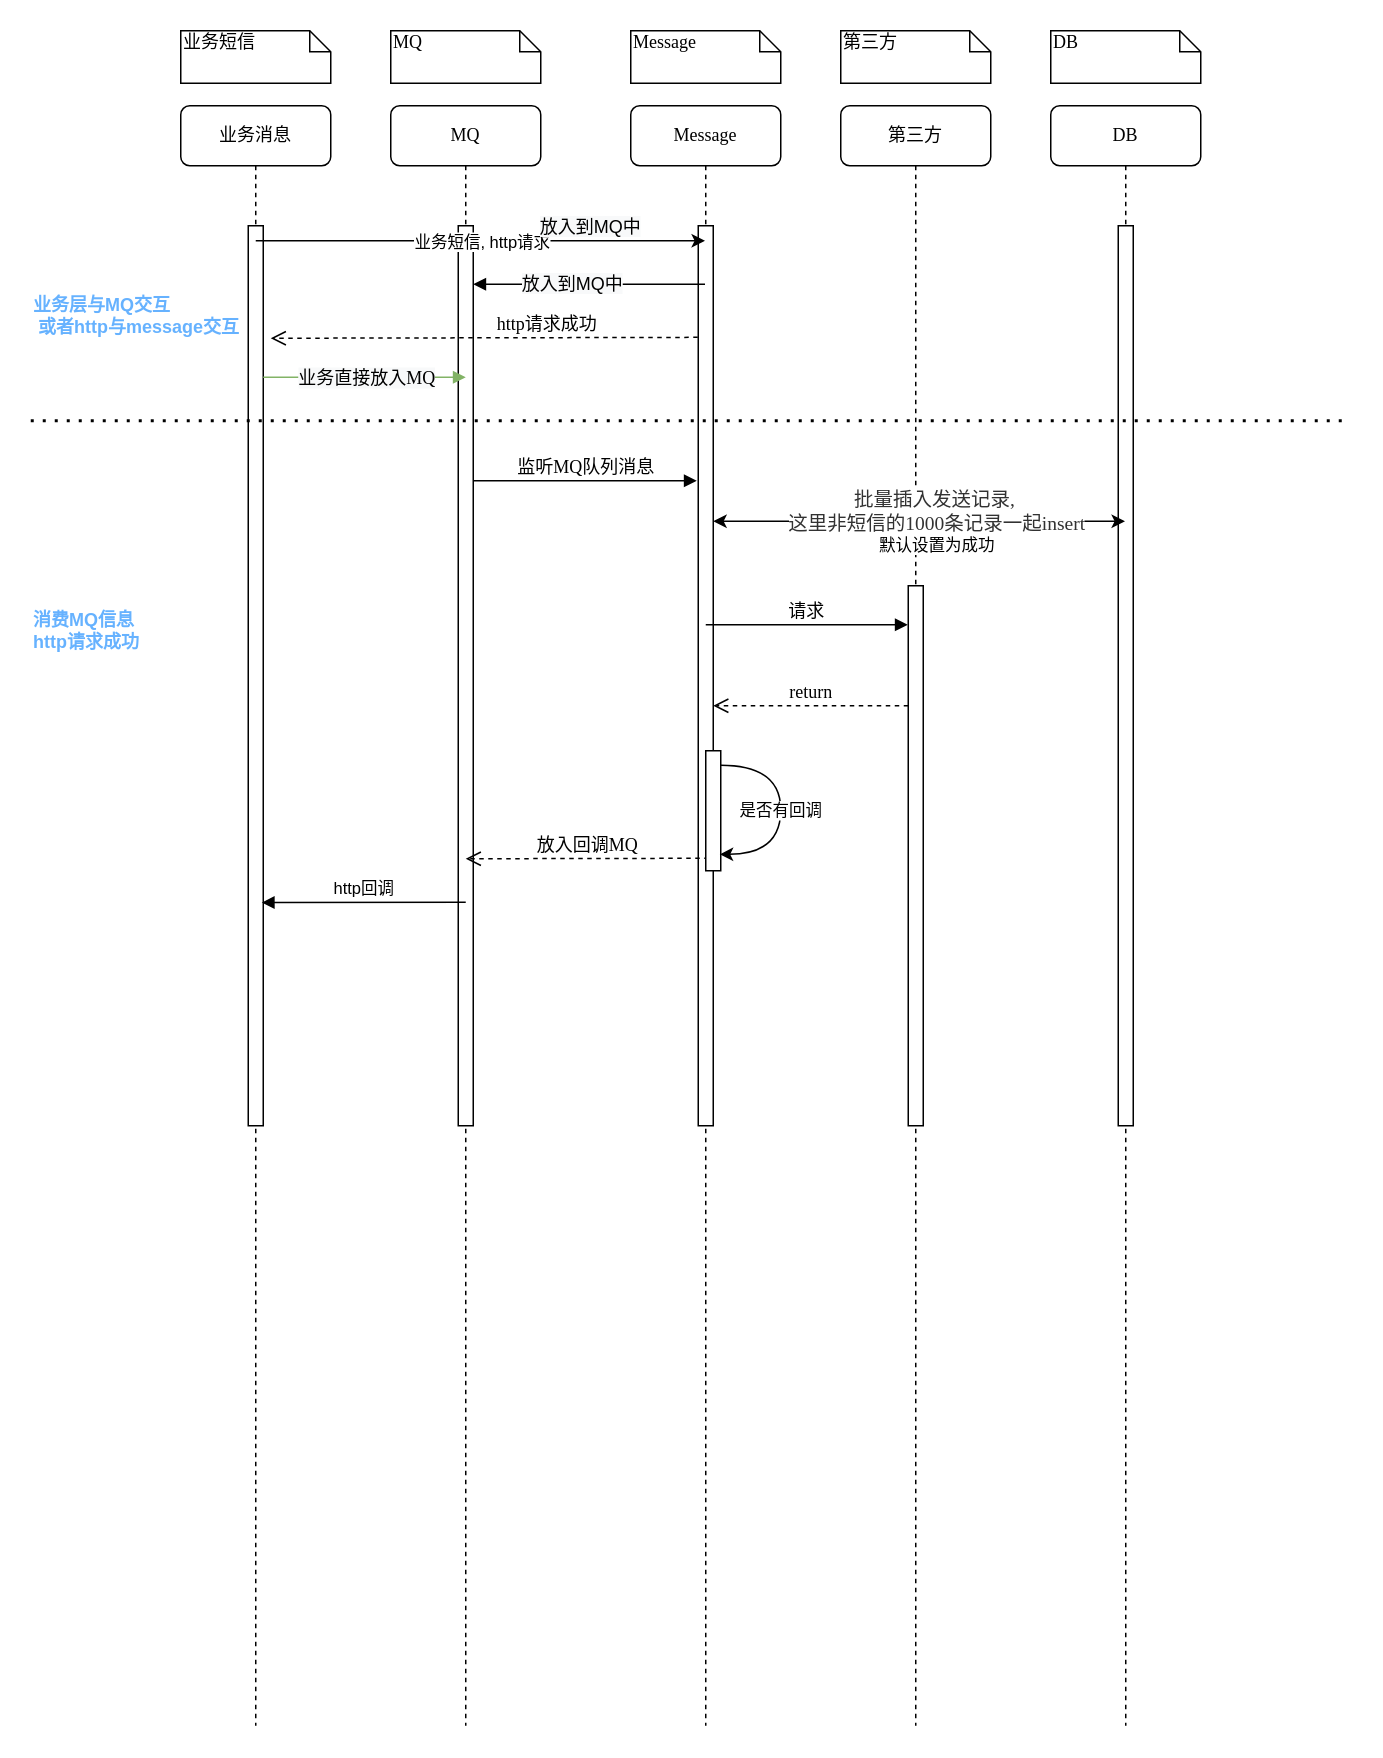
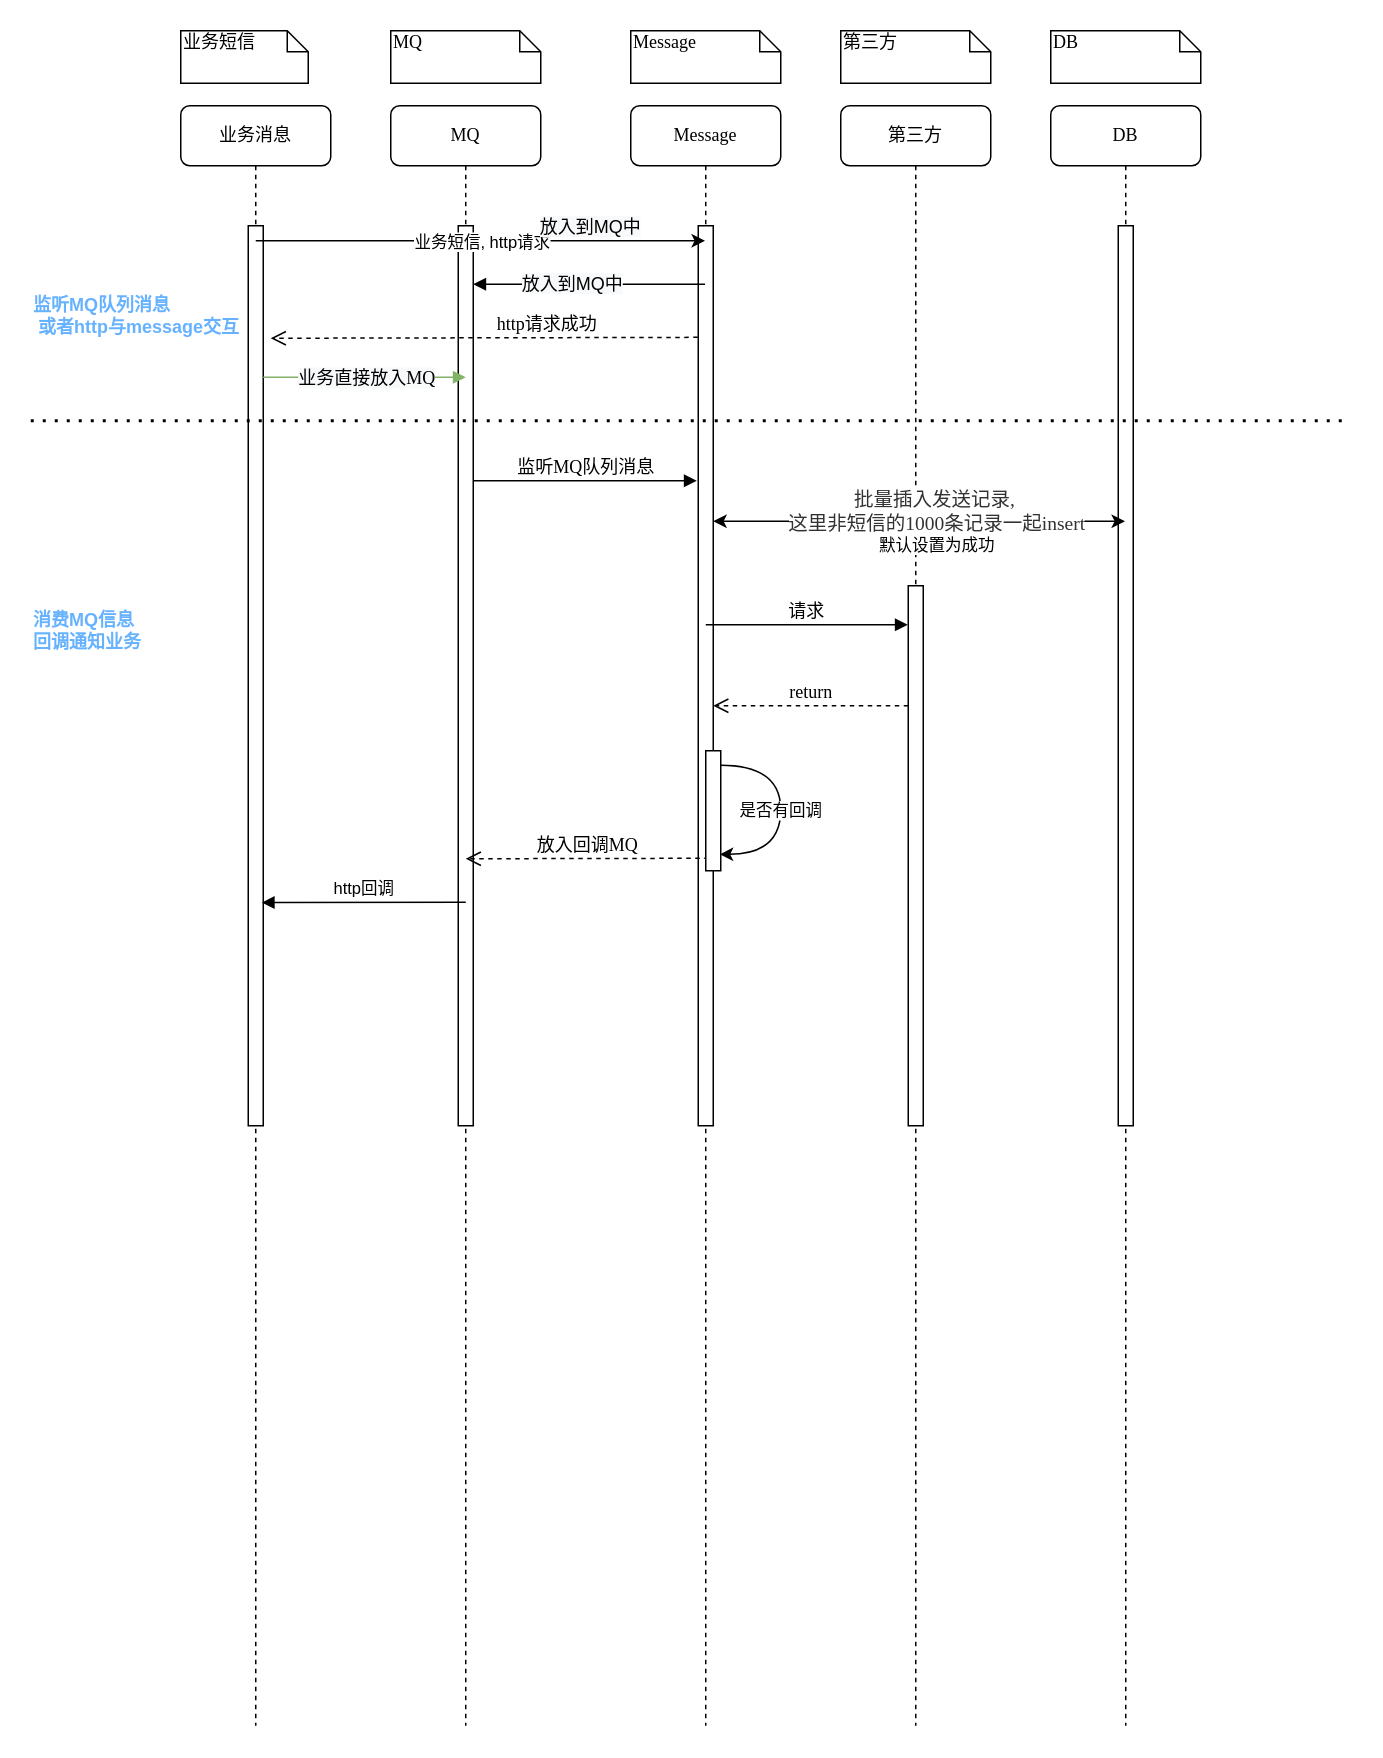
(256, 57) -> (245, 57)
(134, 316) -> (134, 316)
(90, 631) -> (88, 631)
